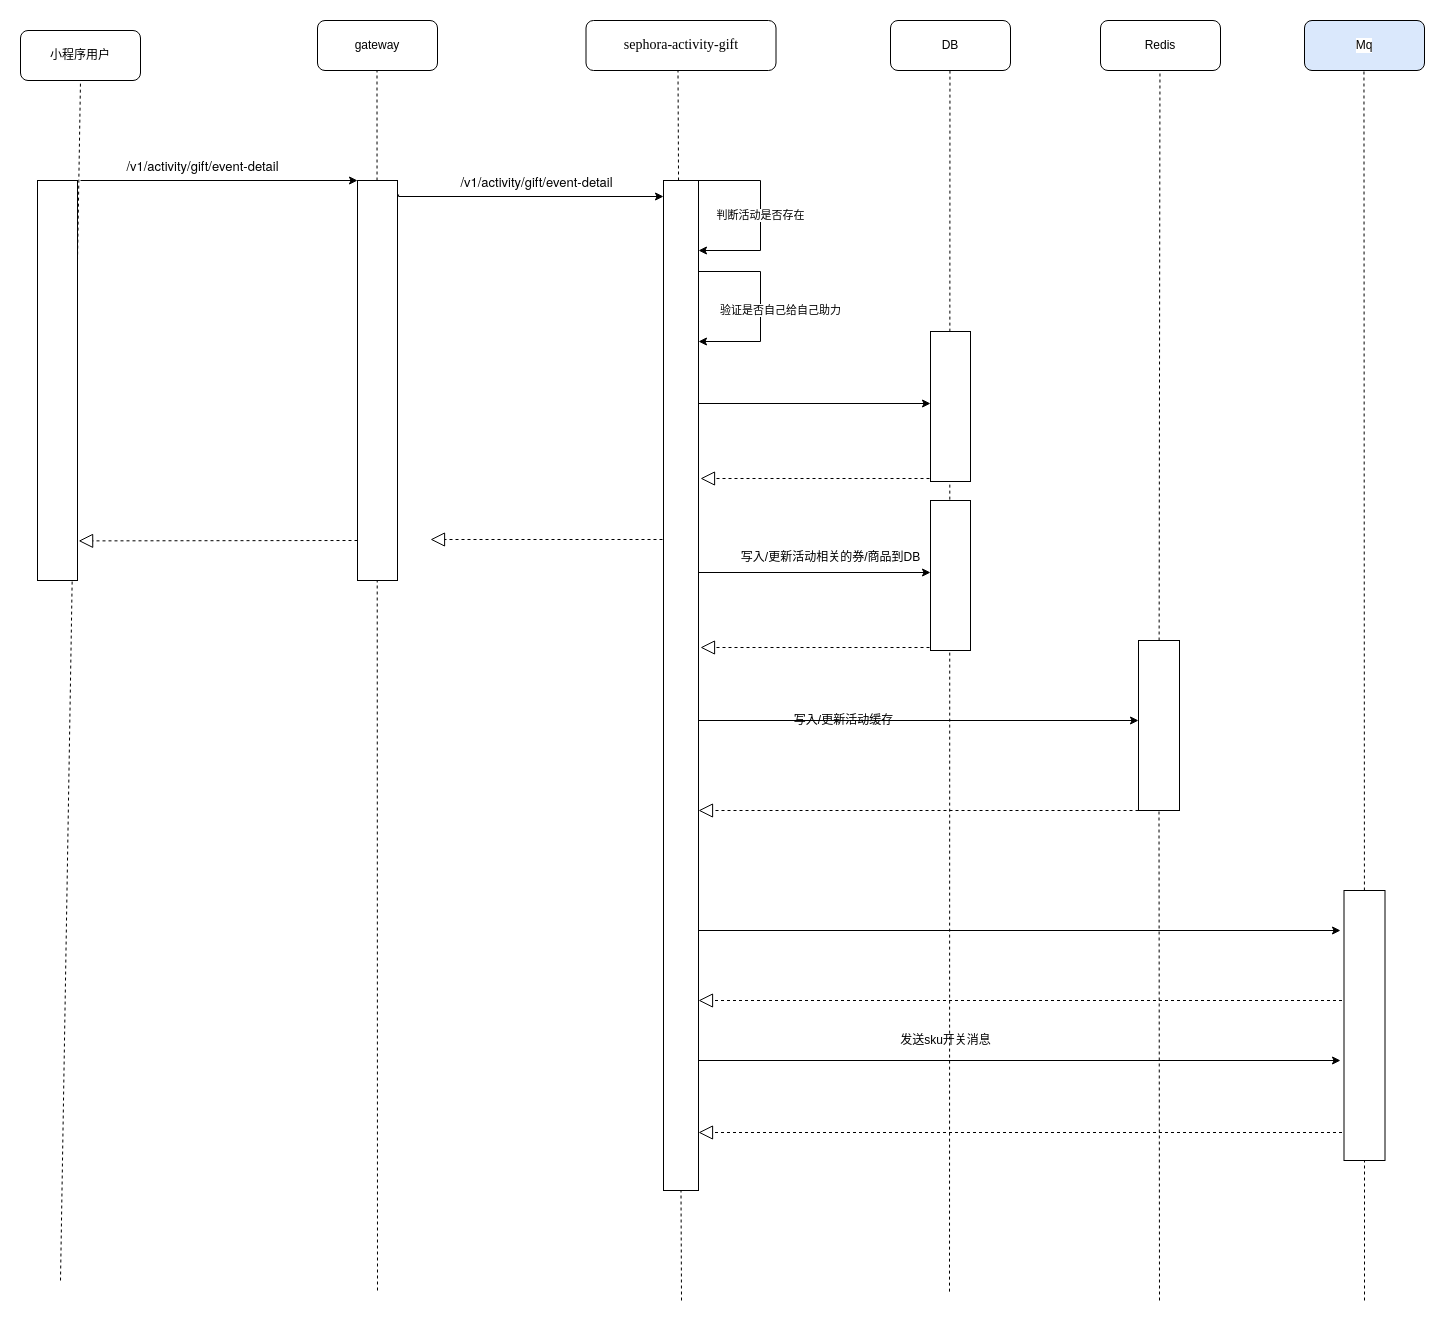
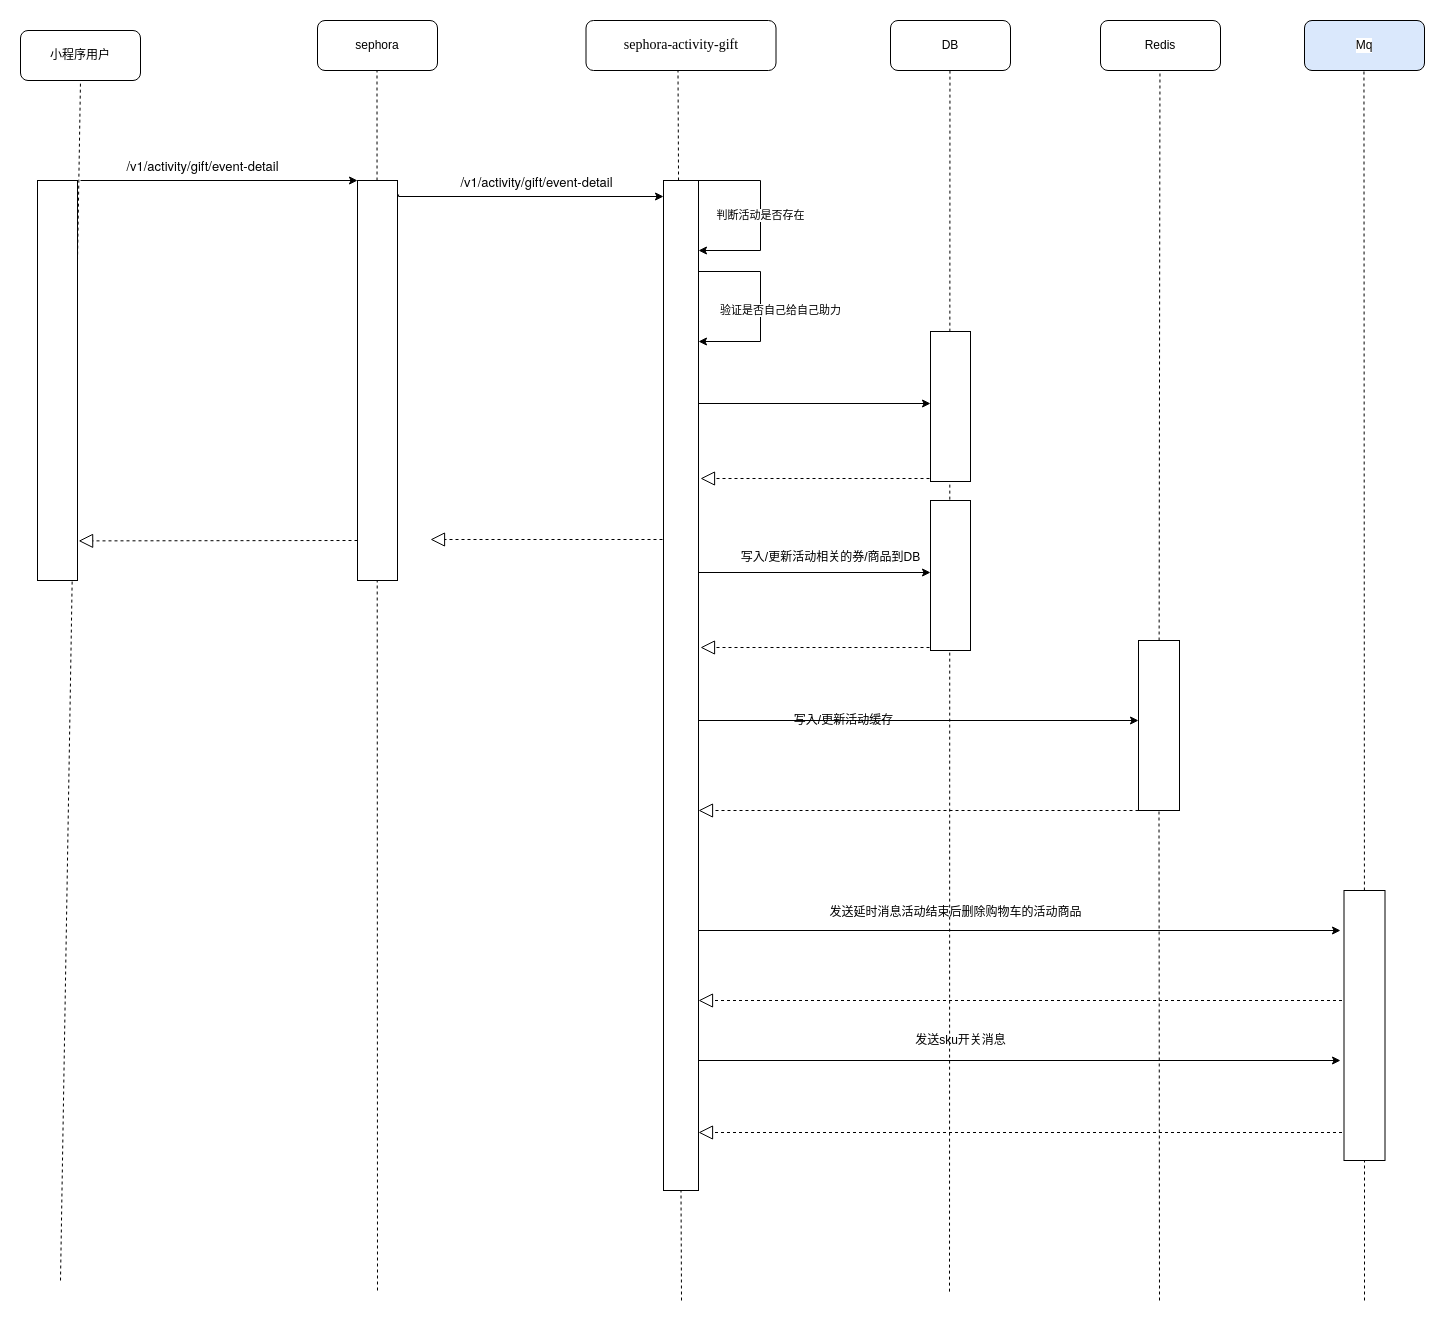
(378, 46) -> (378, 46)
none -> (956, 913)
(946, 1041) -> (961, 1041)
